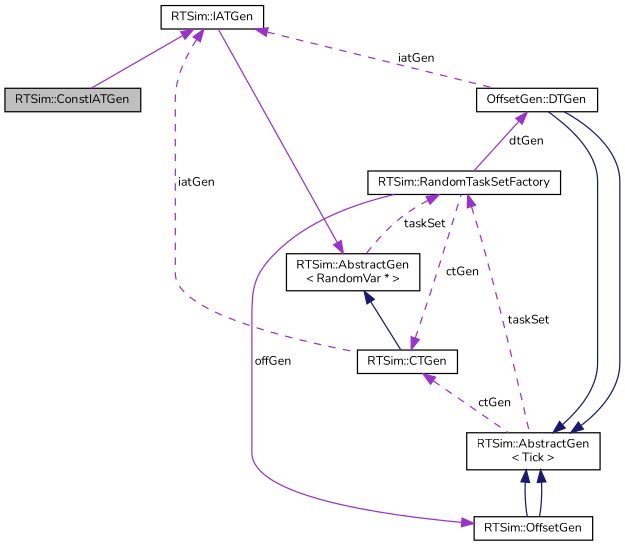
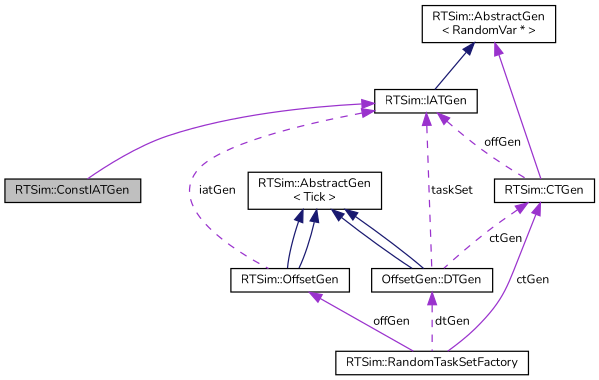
(415, 59) -> (451, 191)
(278, 136) -> (450, 71)
(496, 146) -> (432, 328)
none -> (213, 158)
(196, 183) -> (502, 143)
(394, 223) -> none
(439, 266) -> (504, 291)
(502, 319) -> none
(386, 326) -> (520, 117)
(471, 407) -> (480, 238)
